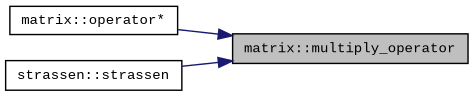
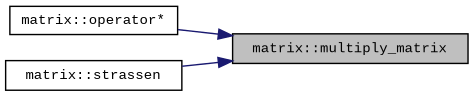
(350, 49) -> (350, 49)
(94, 75) -> (94, 75)
